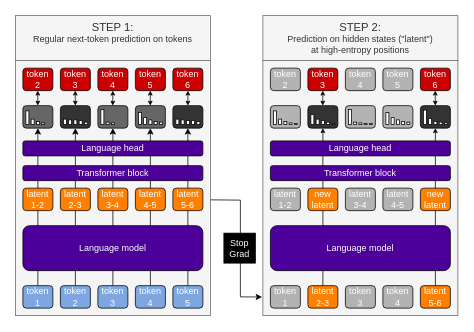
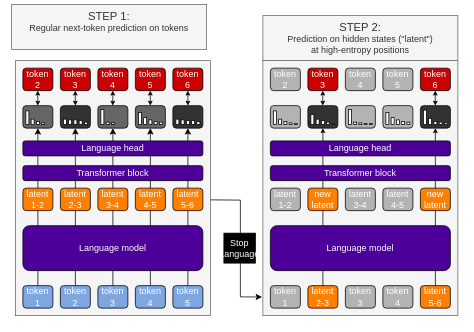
(113, 38) -> (109, 27)
(240, 248) -> (240, 248)
